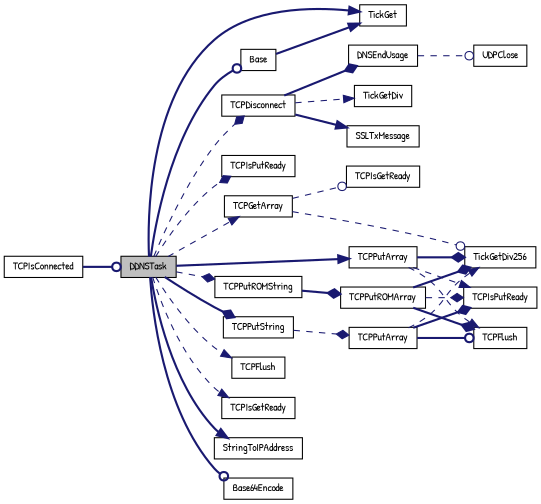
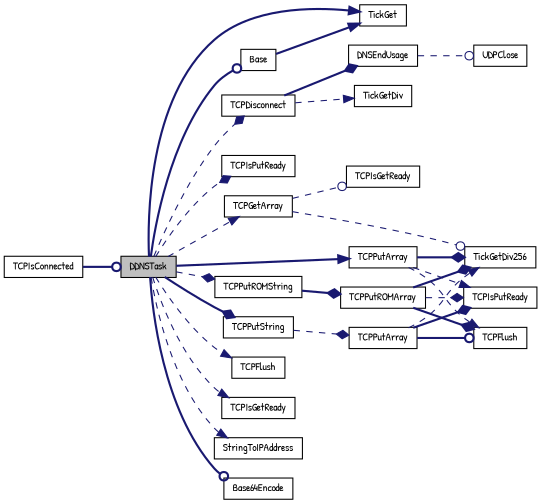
(383, 136) -> none
(174, 360) -> (174, 360)
